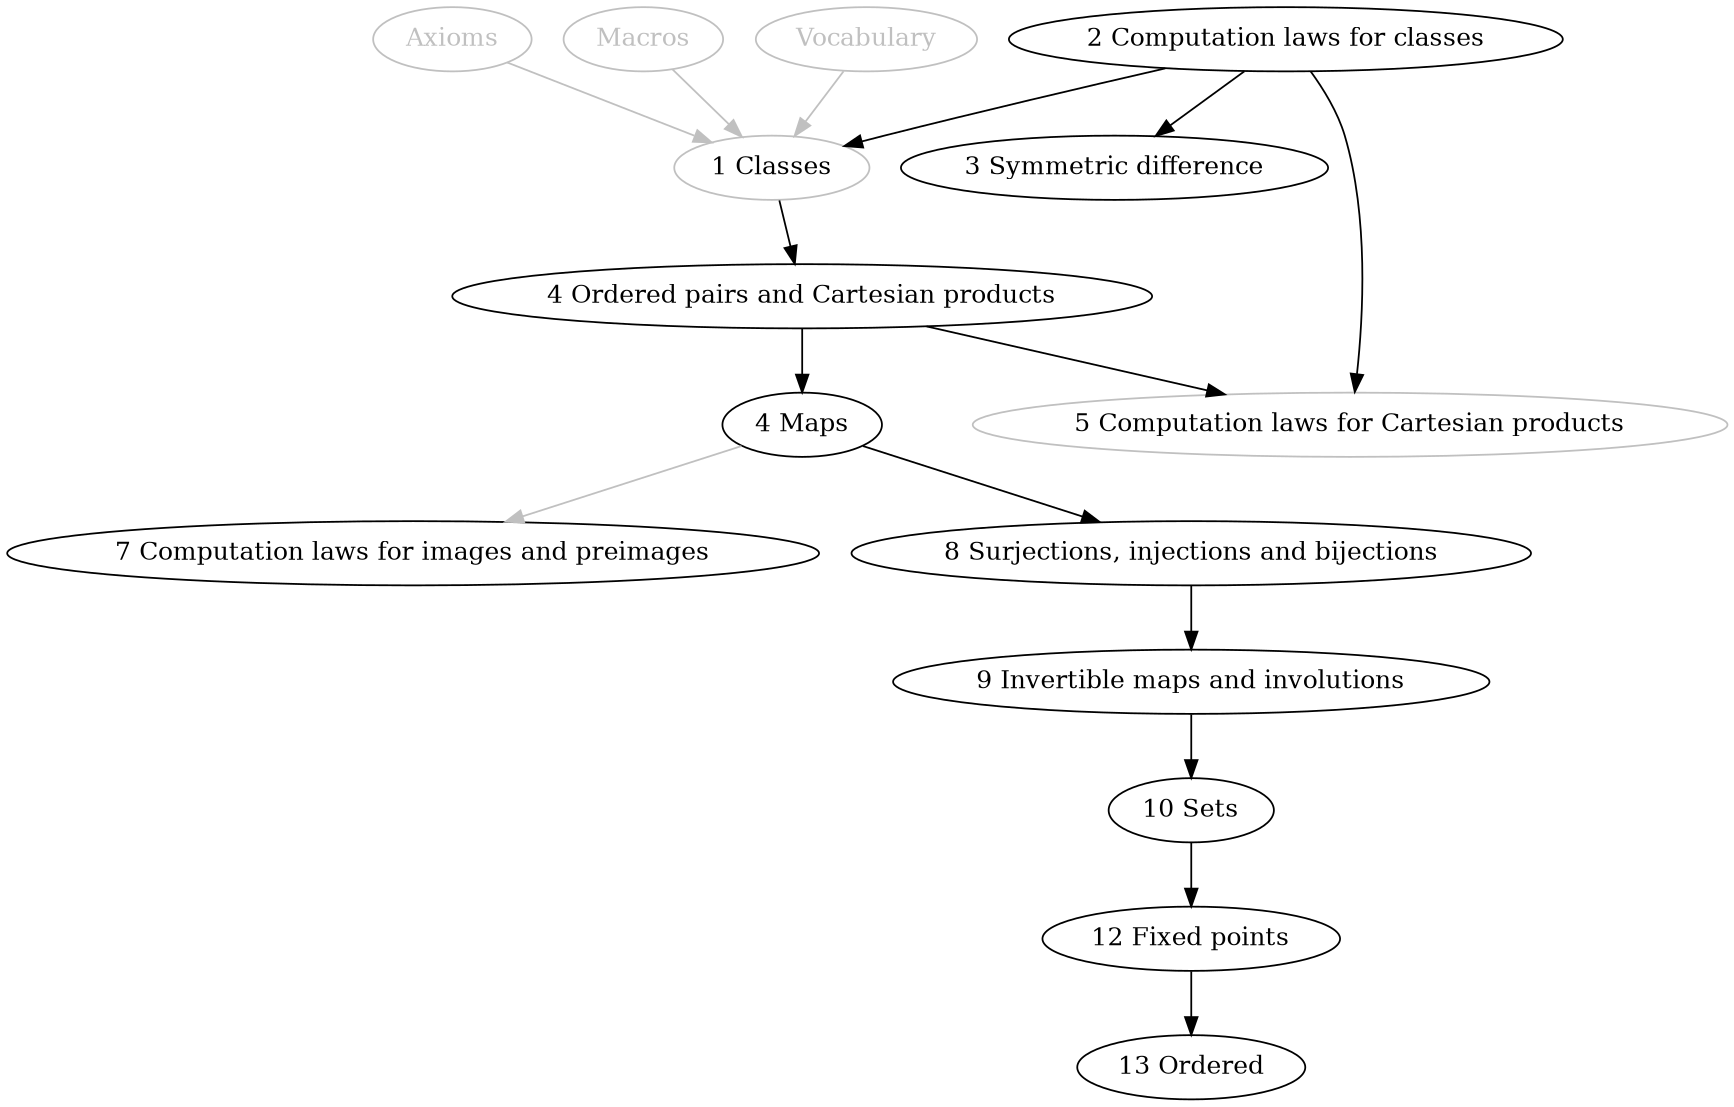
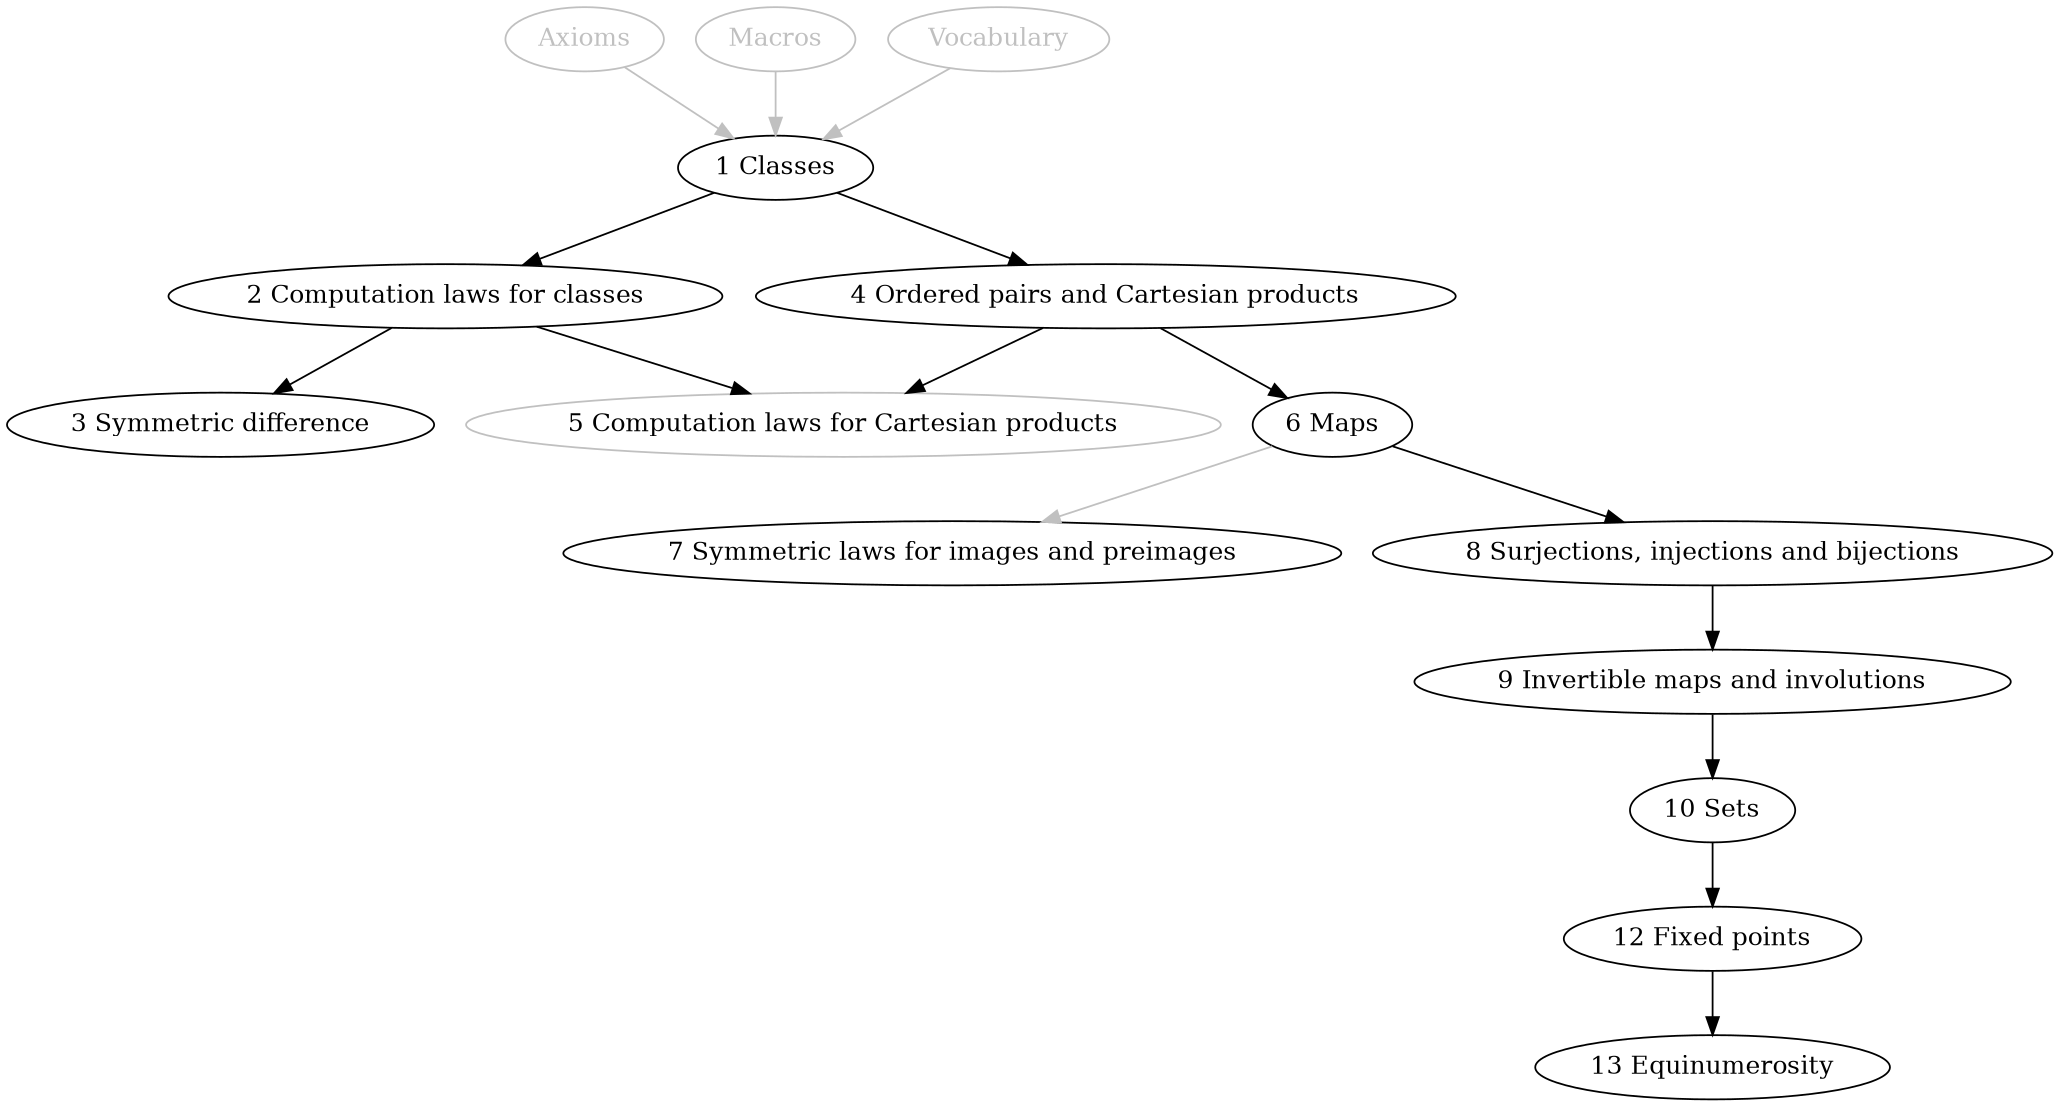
(1013, 104) -> (627, 226)
(772, 168) -> (776, 168)
(802, 425) -> (1332, 425)
(413, 553) -> (952, 553)
(1191, 1067) -> (1713, 1067)
